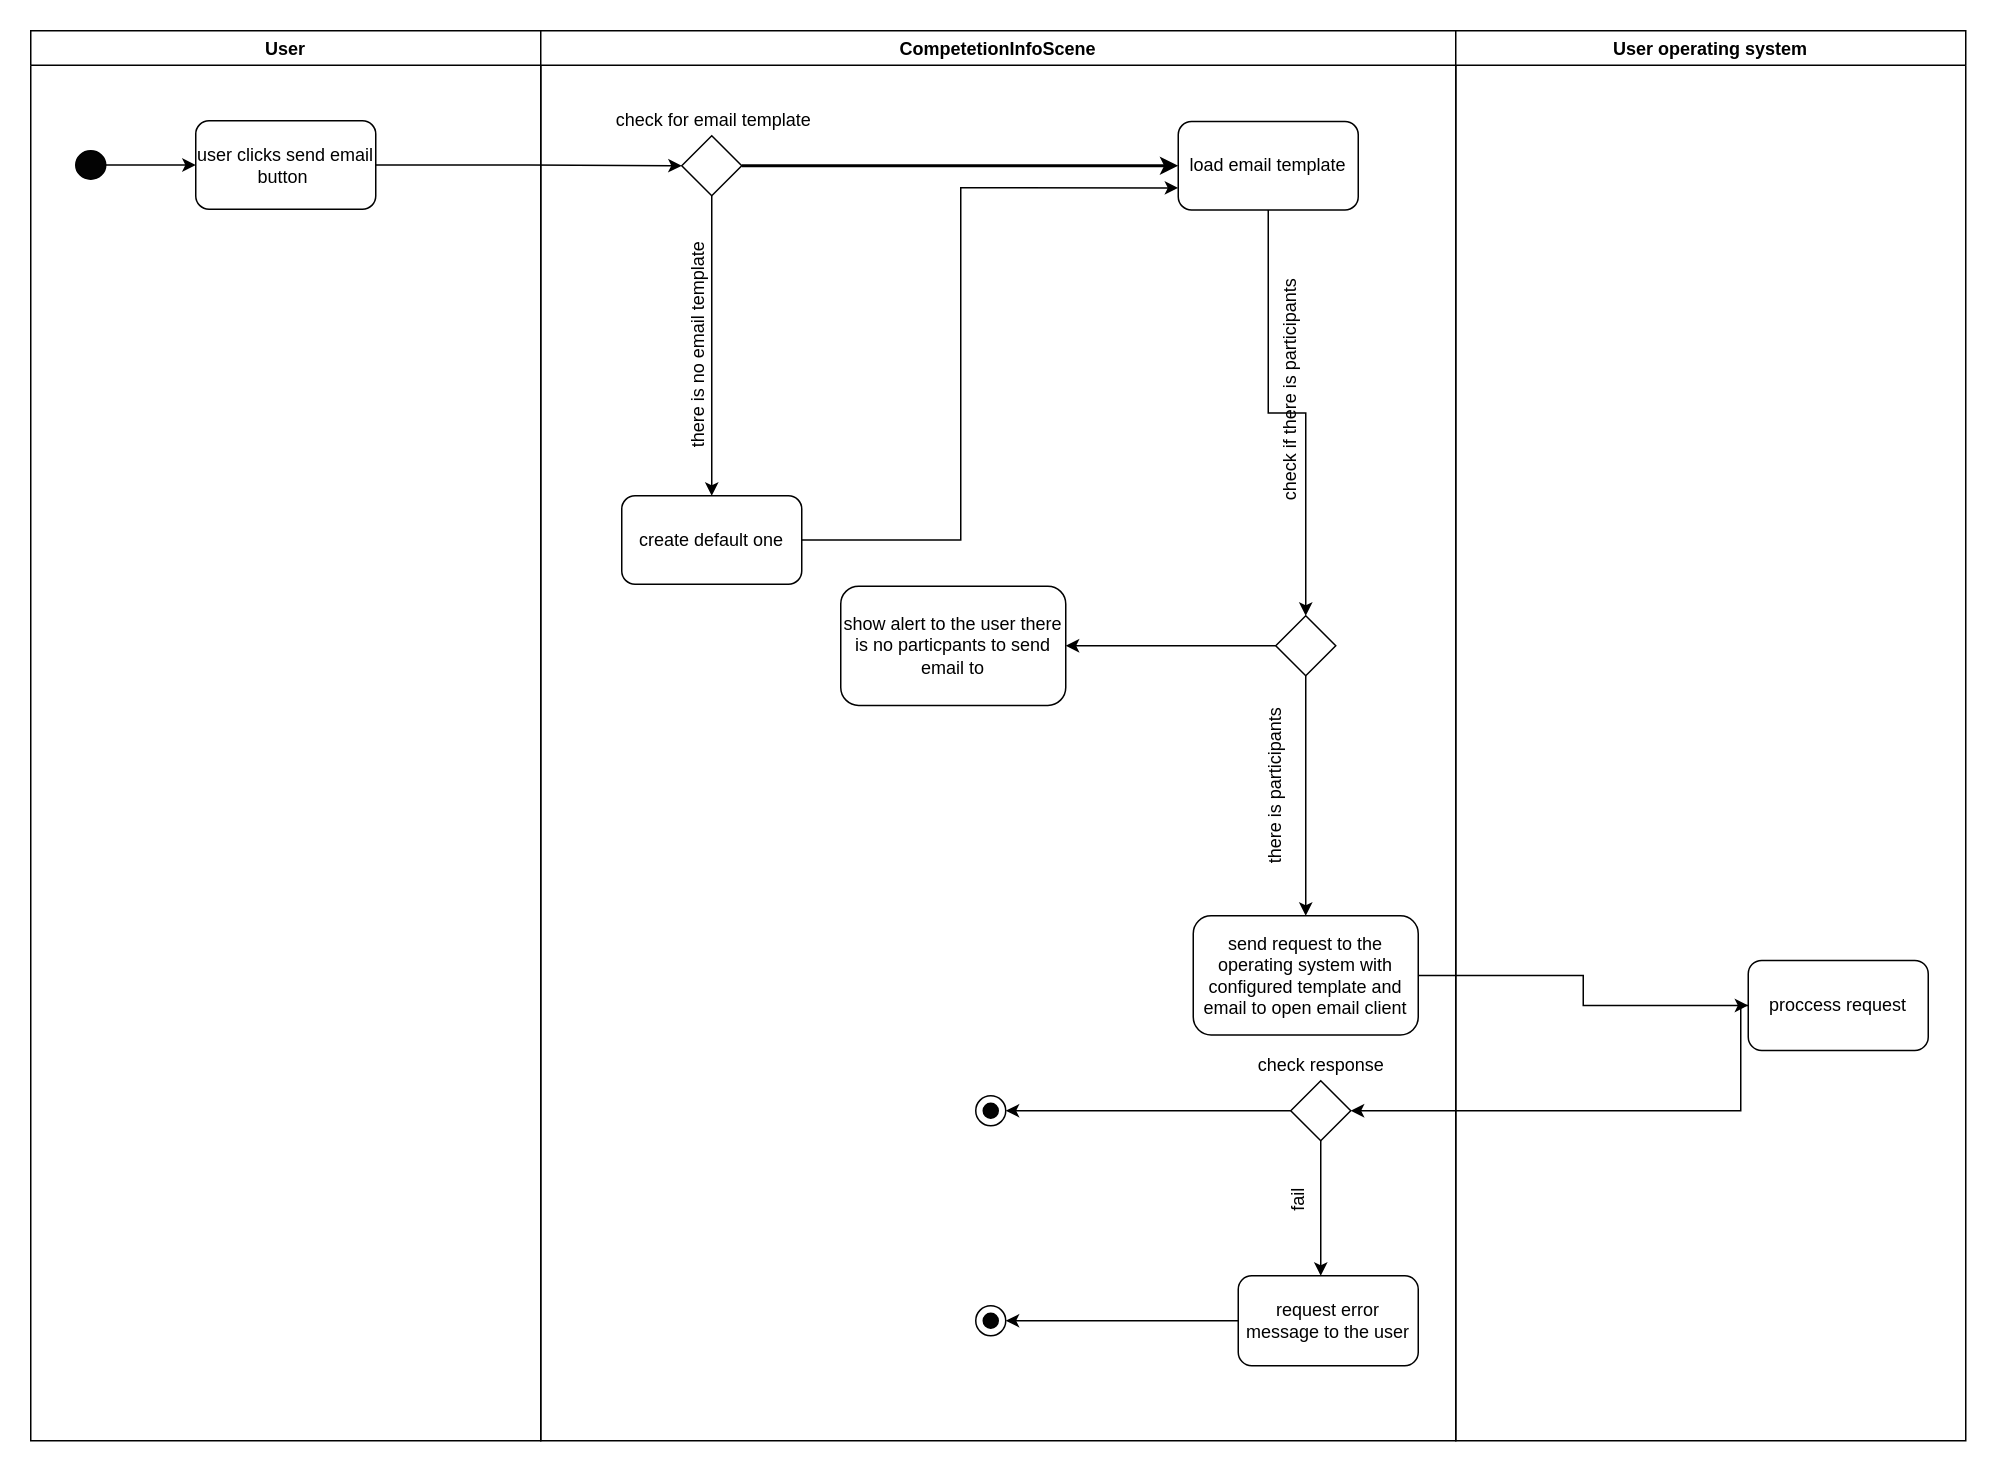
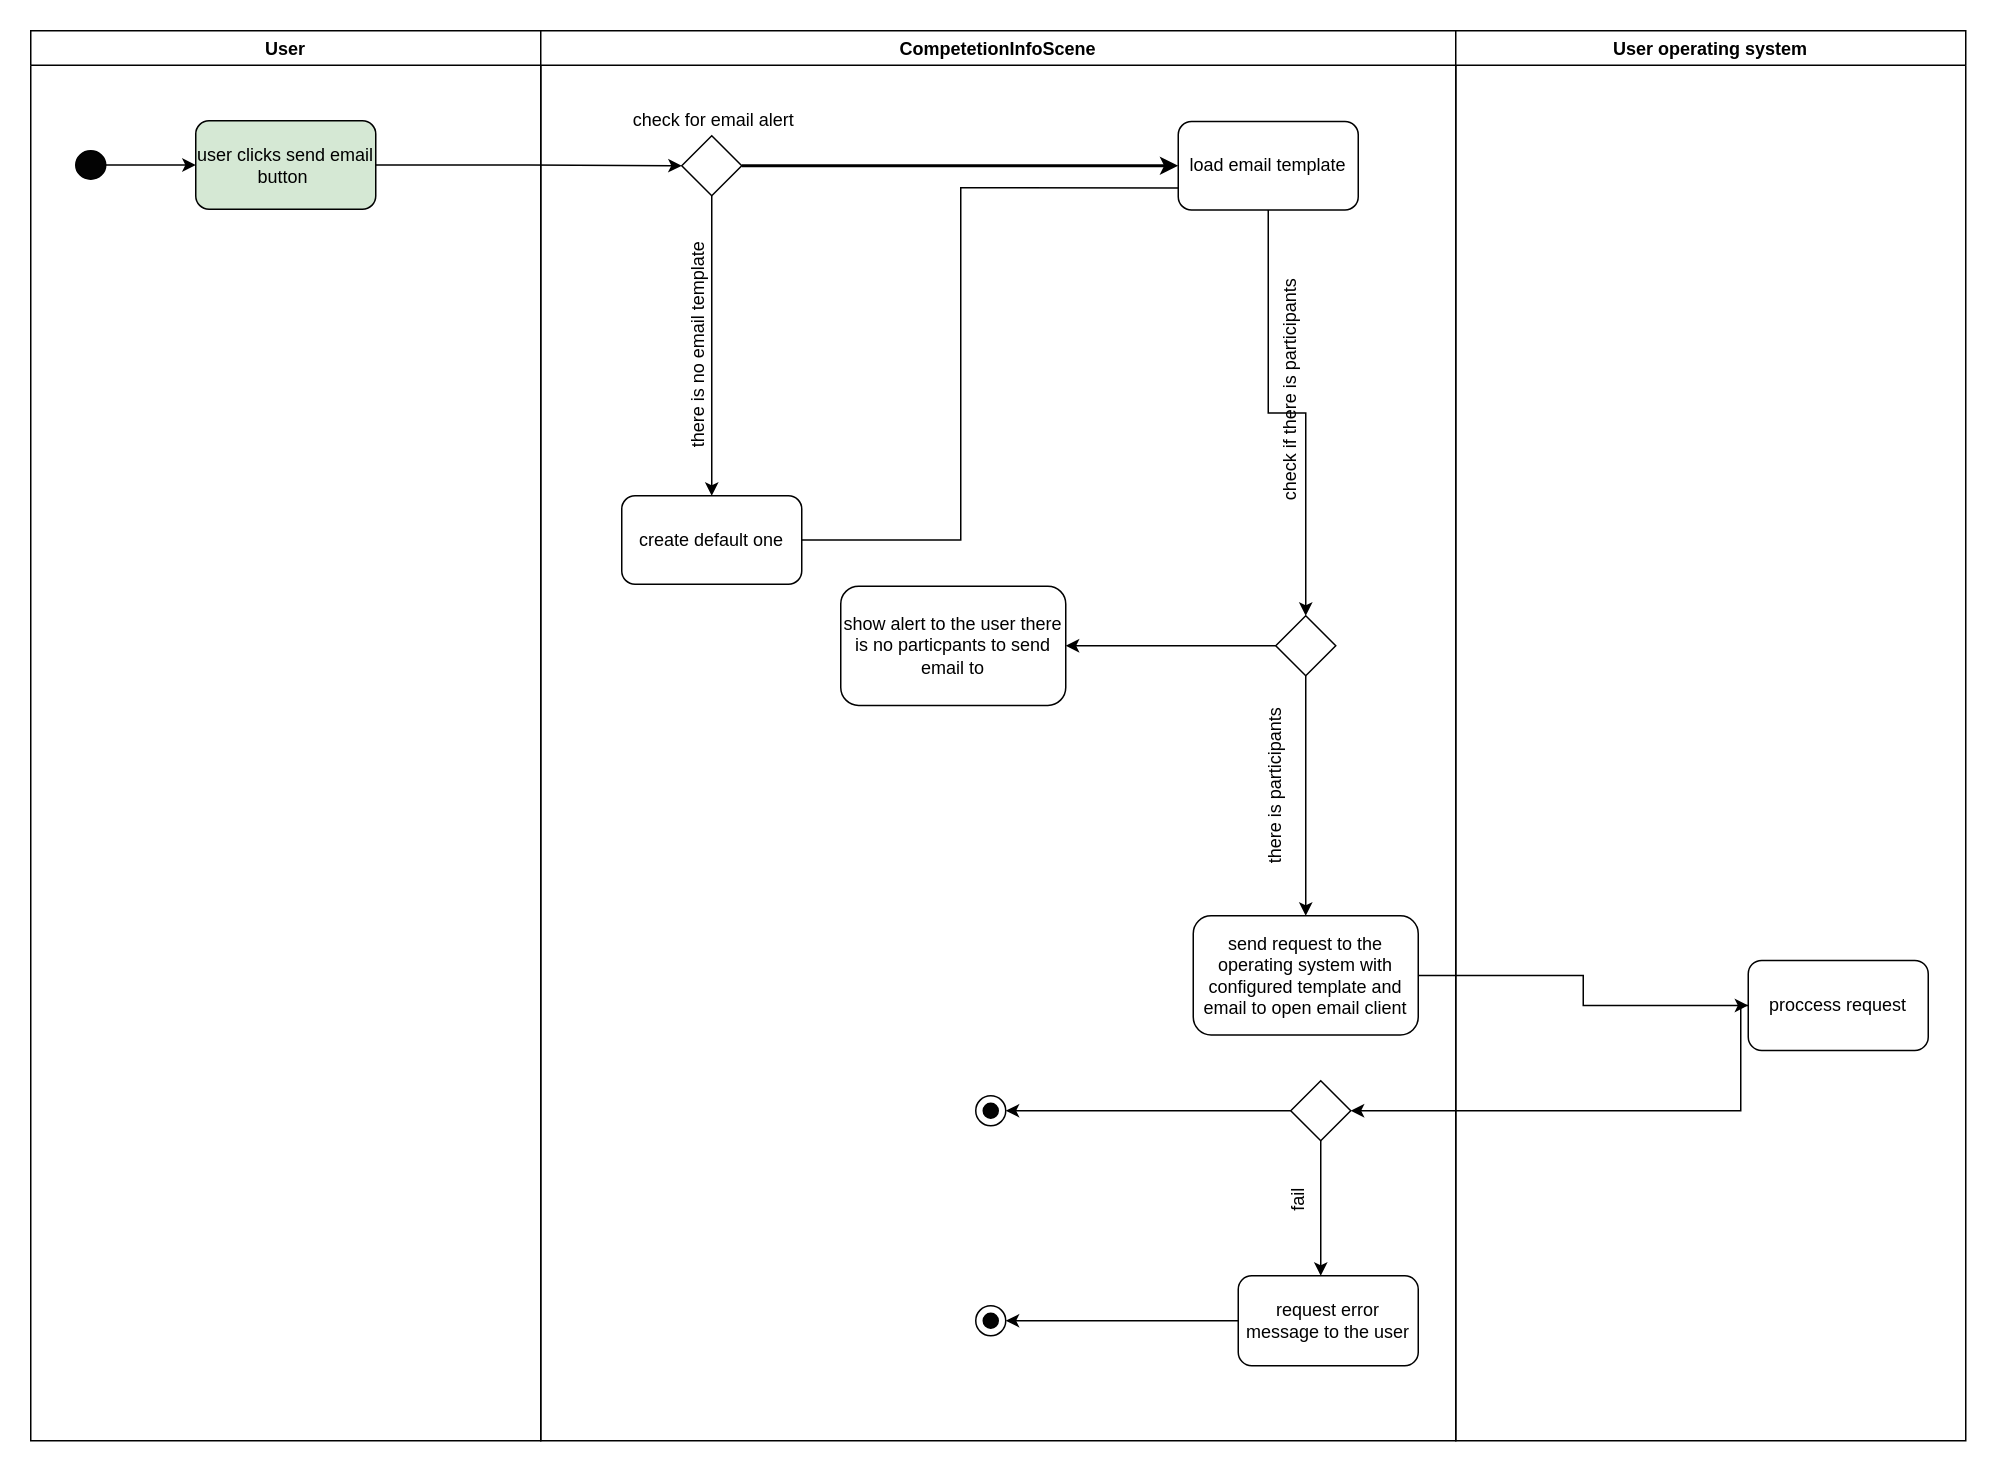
(714, 121) -> (714, 121)
(286, 165) -> (286, 165)
(1167, 188) -> (1170, 188)
(1321, 1066) -> none
